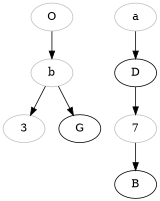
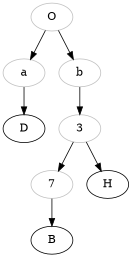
none -> (40, 41)
(136, 97) -> (68, 153)
(80, 129) -> none
none -> (108, 184)
